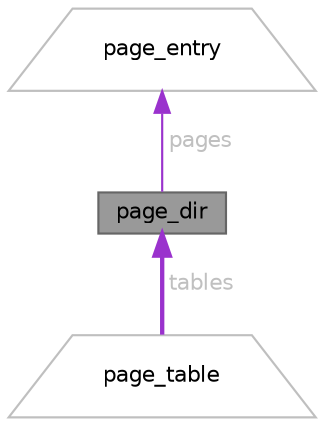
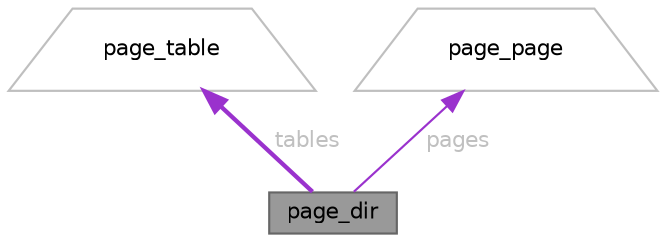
(162, 50) -> (506, 50)
(162, 296) -> (266, 149)
